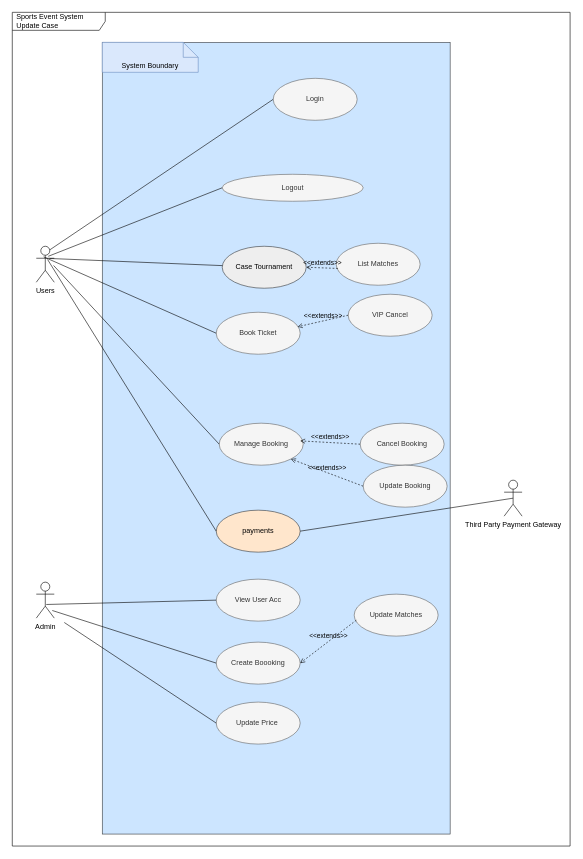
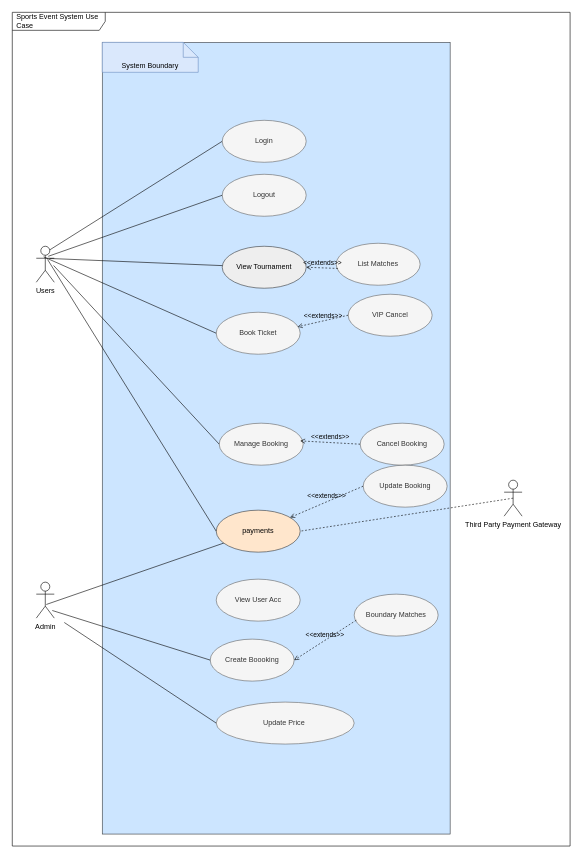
(61, 21) -> (61, 21)
(315, 99) -> (264, 141)
(293, 188) -> (264, 195)
(264, 267) -> (264, 267)
(324, 471) -> (326, 502)
(406, 515) -> (406, 515)
(132, 602) -> (136, 573)
(396, 615) -> (396, 615)
(258, 663) -> (252, 660)
(258, 723) -> (285, 723)
